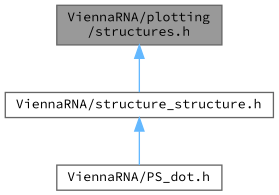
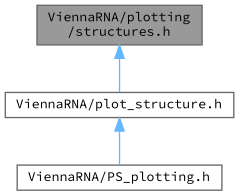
(139, 105) -> (120, 105)
(139, 178) -> (120, 178)
